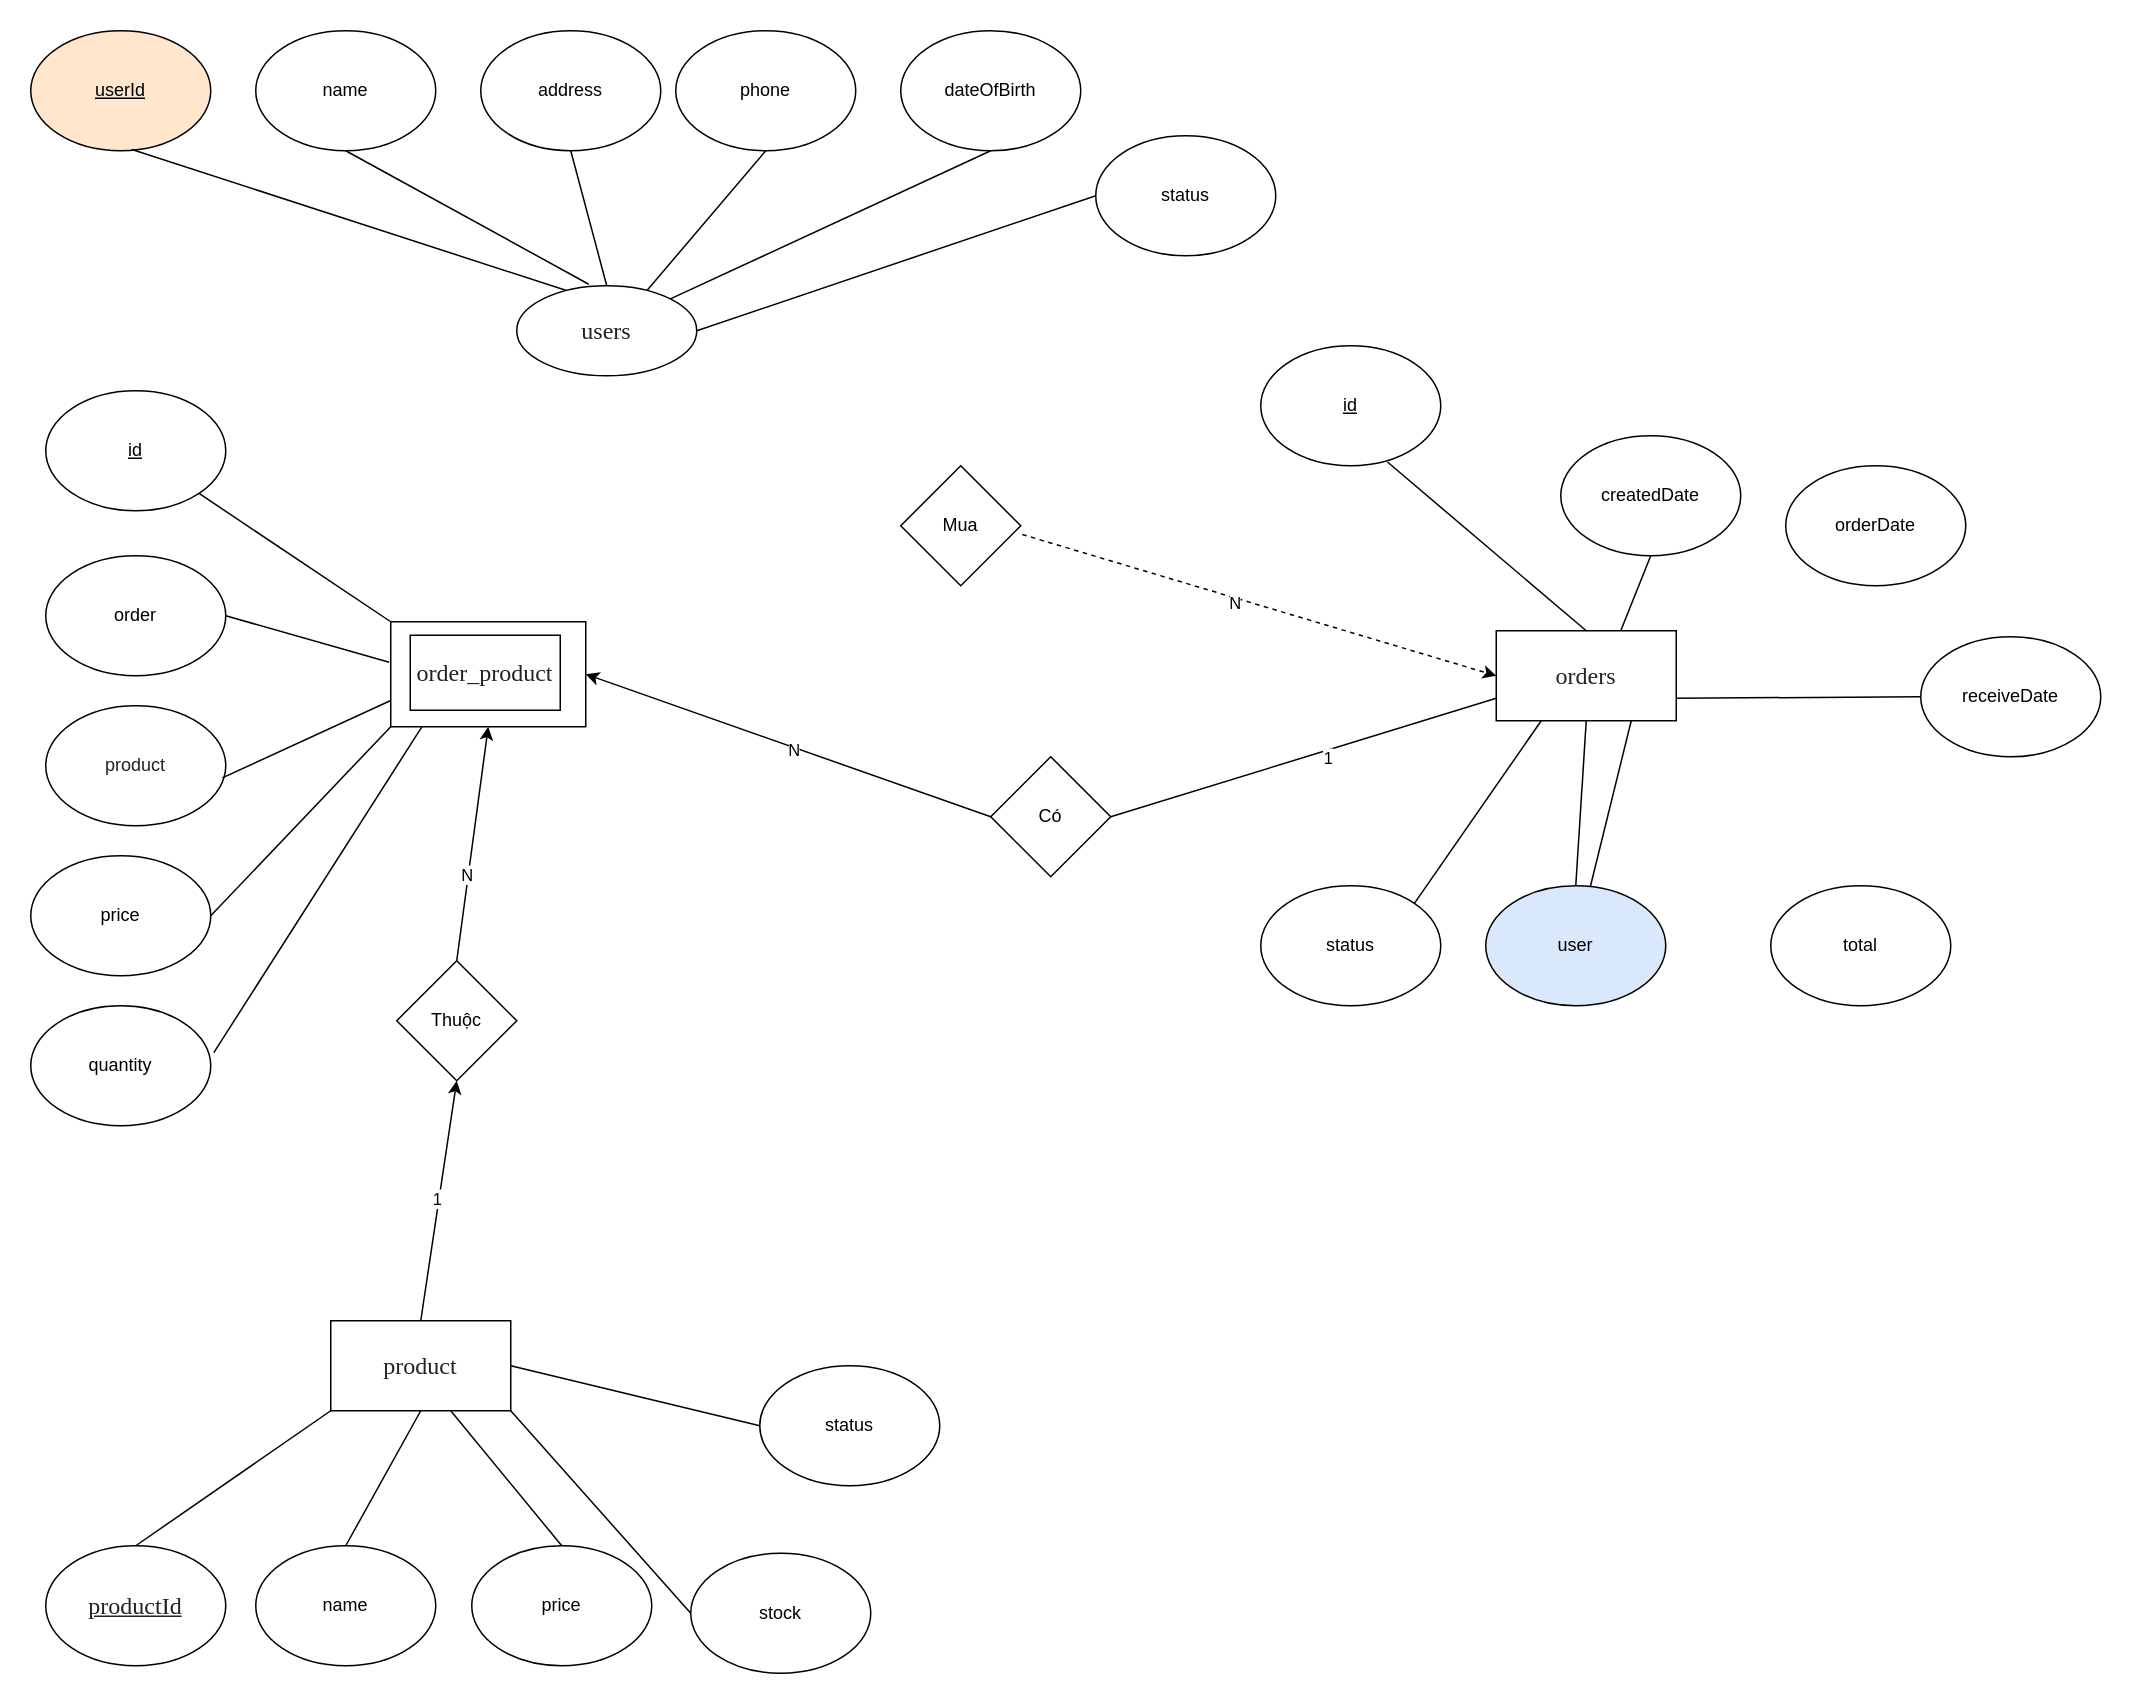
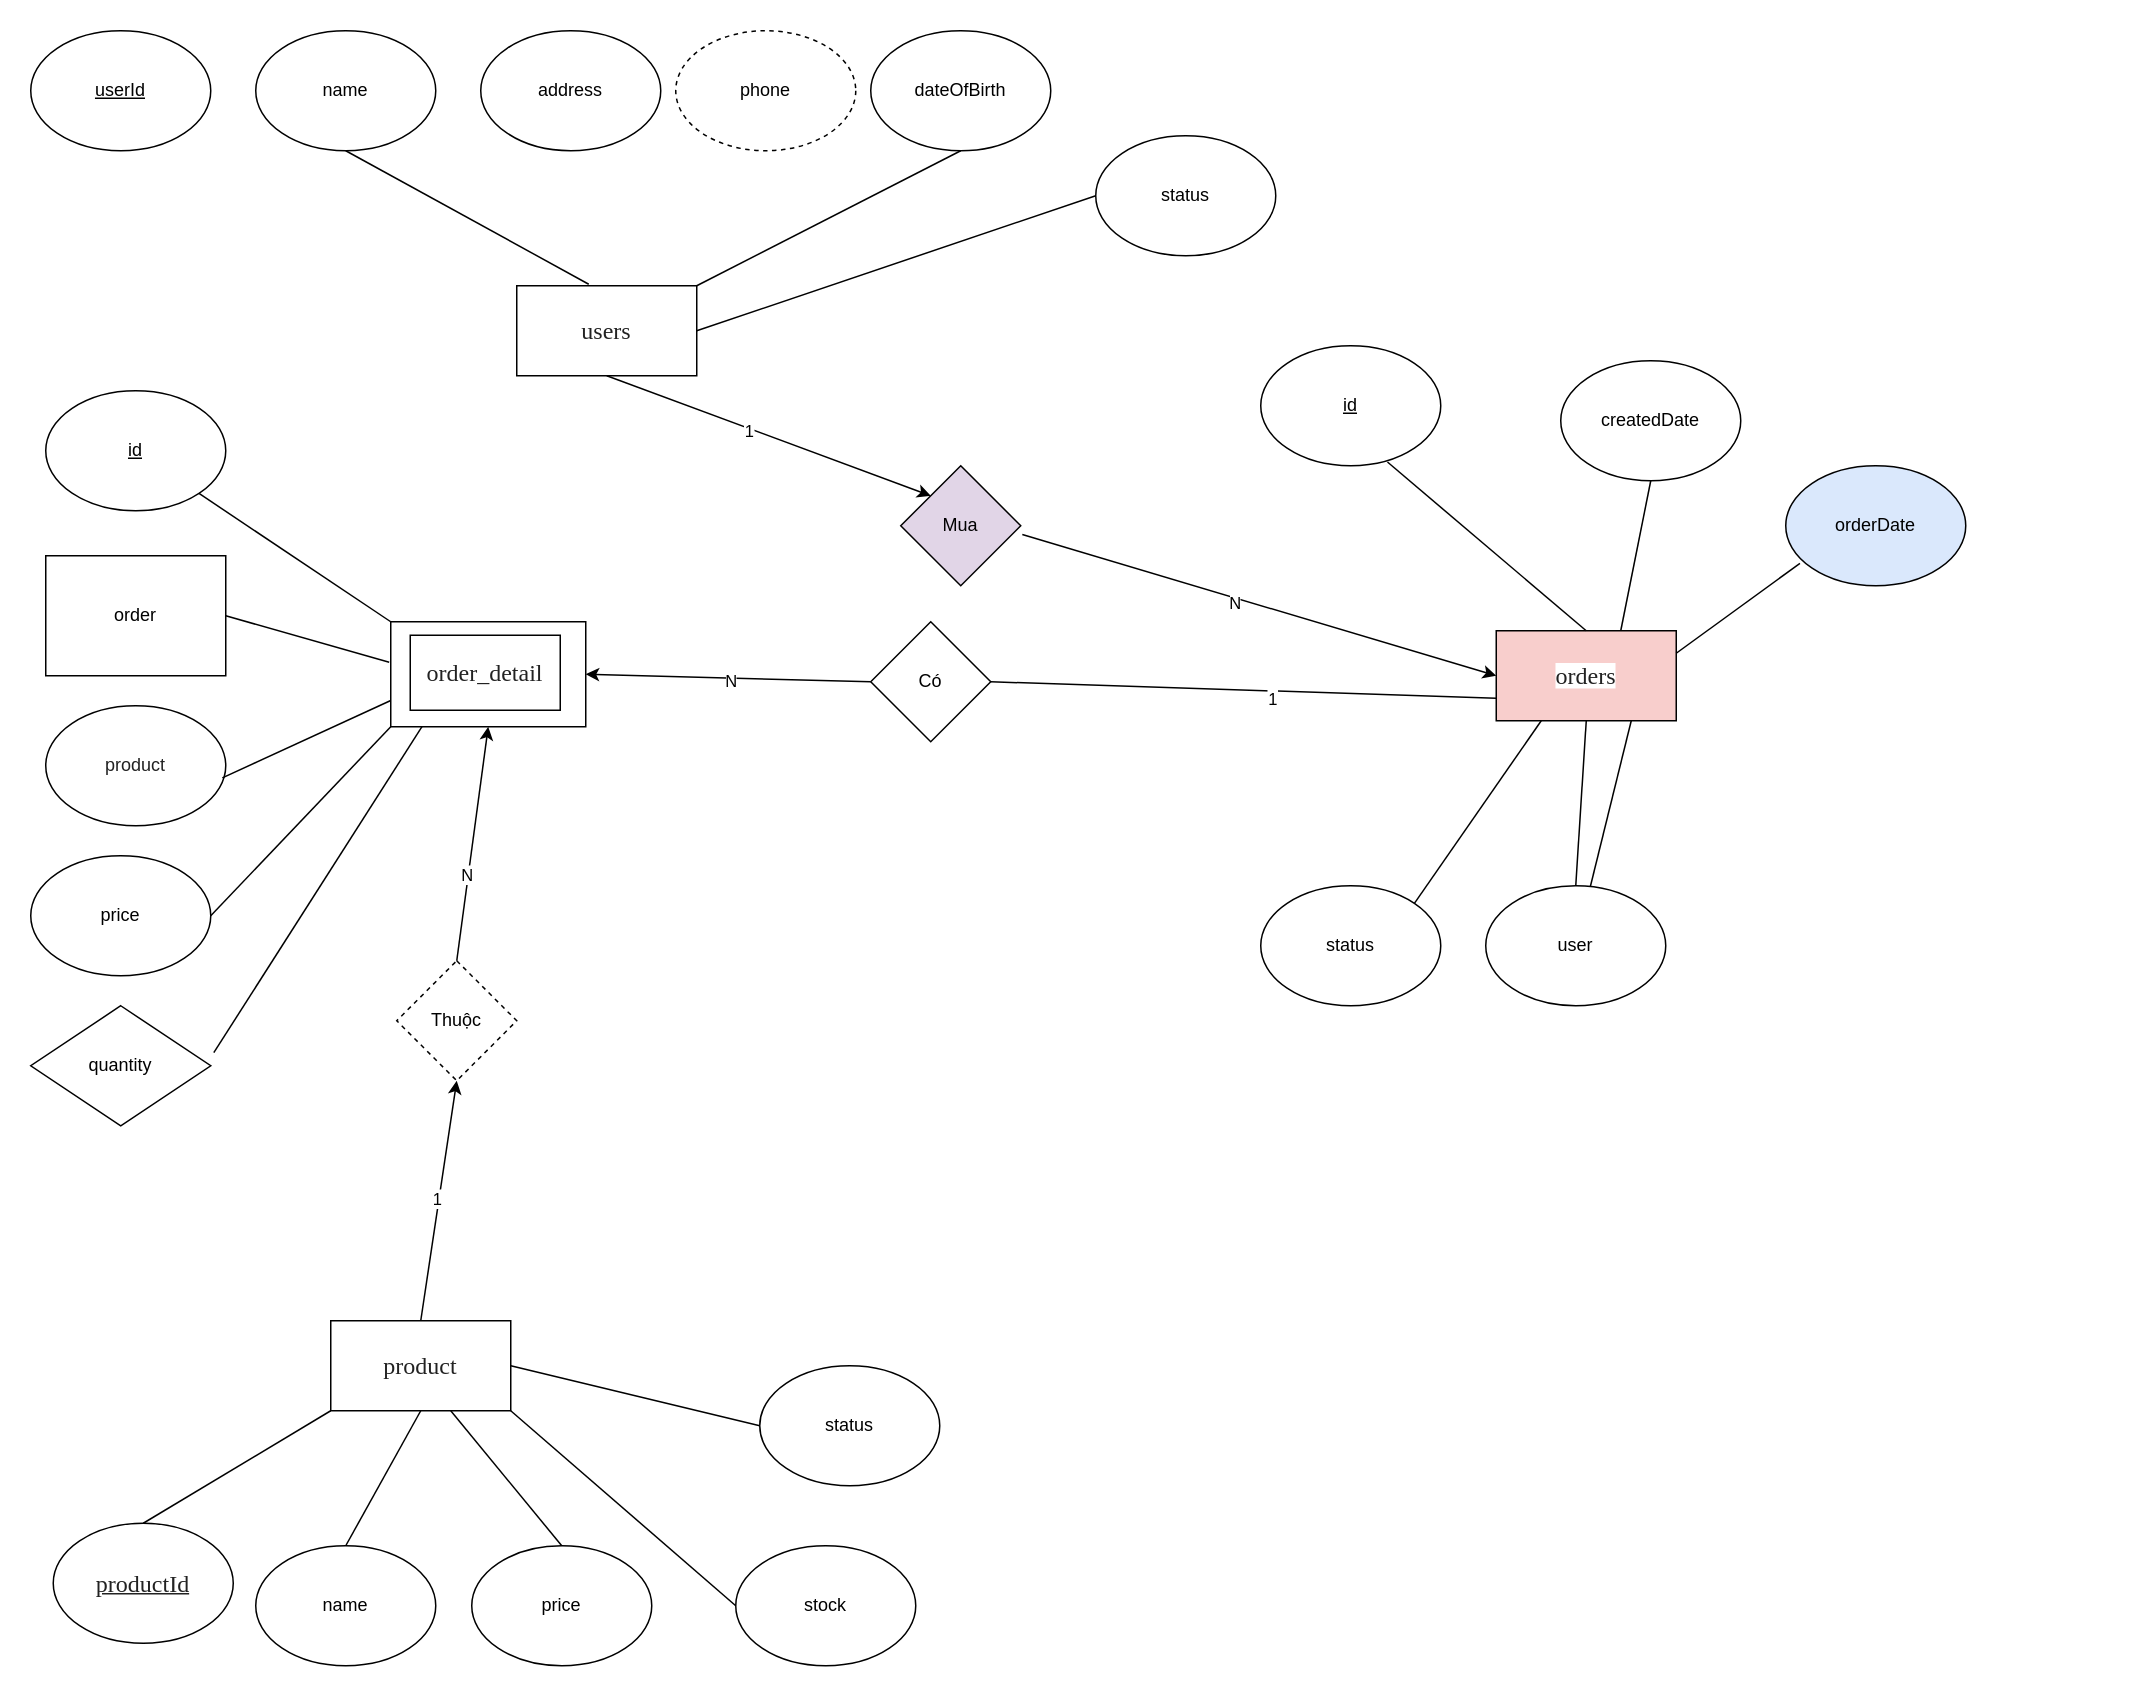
(121, 91) -> (121, 91)
(766, 91) -> (766, 91)
(991, 91) -> (961, 91)
(589, 219) -> none
(350, 220) -> none
(707, 220) -> none
(607, 331) -> (607, 331)
none -> (764, 434)
(1651, 496) -> (1651, 421)
(961, 526) -> (961, 526)
(1876, 526) -> (1876, 526)
none -> (1738, 608)
(136, 616) -> (136, 616)
(1363, 636) -> (1363, 636)
(485, 673) -> (485, 673)
(1586, 676) -> (1586, 676)
(2011, 697) -> none
(1799, 698) -> none
(1051, 817) -> (931, 682)
(1576, 946) -> (1576, 946)
(1861, 946) -> none
(457, 1021) -> (457, 1021)
(121, 1066) -> (121, 1066)
(136, 1606) -> (143, 1583)
(781, 1613) -> (826, 1606)
